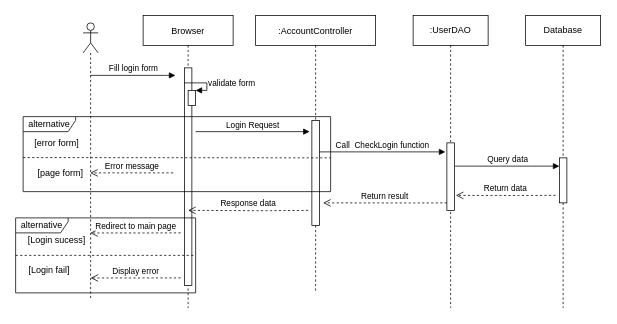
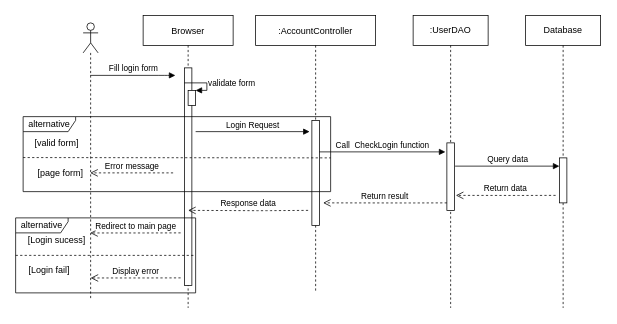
(57, 143) -> (57, 143)
